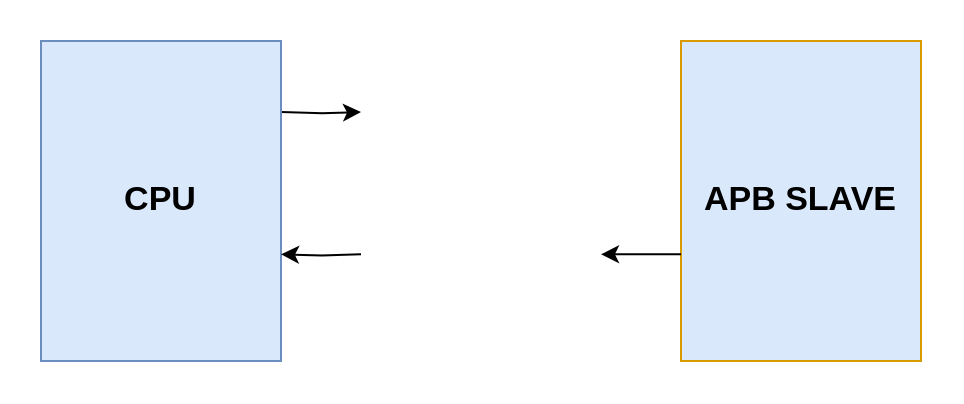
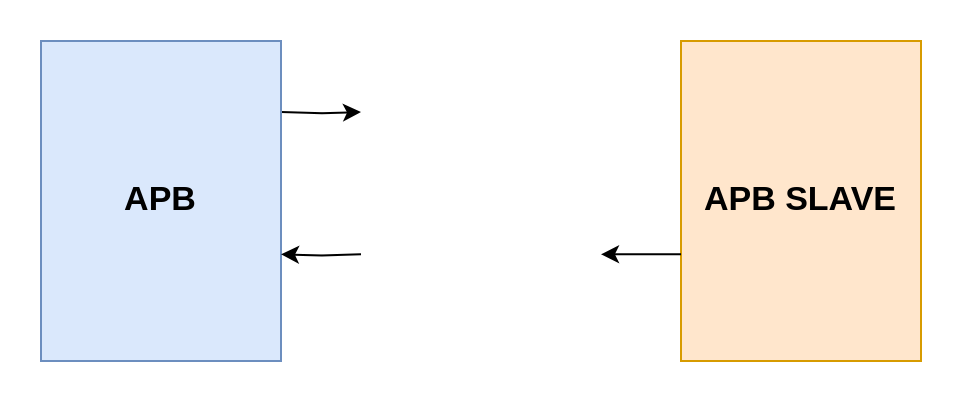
(161, 201) -> (161, 201)
(801, 201) -> (801, 201)
